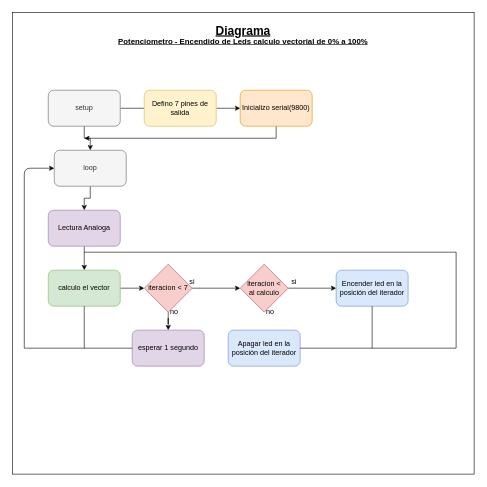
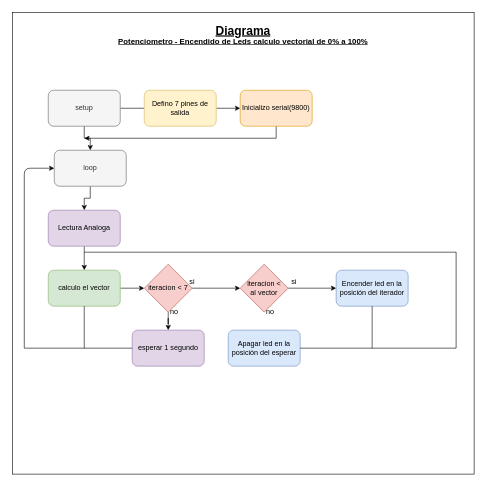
(264, 288) -> (264, 288)
(264, 348) -> (264, 348)
